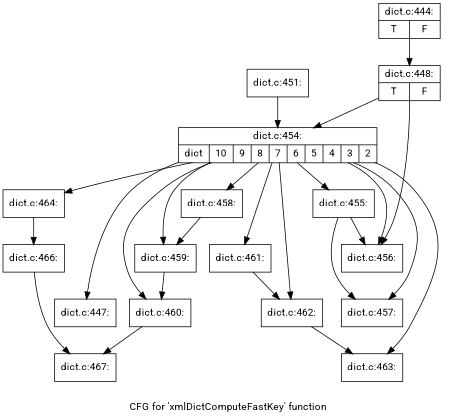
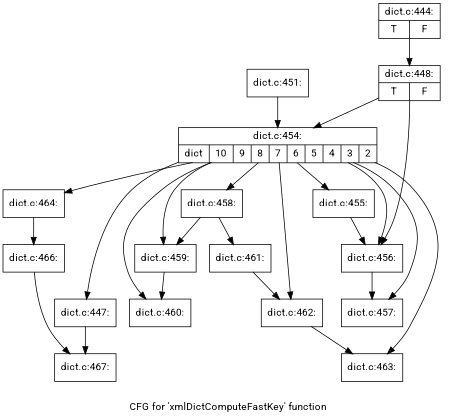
(260, 200) -> (224, 228)
(331, 258) -> (372, 282)
(126, 338) -> (85, 337)
